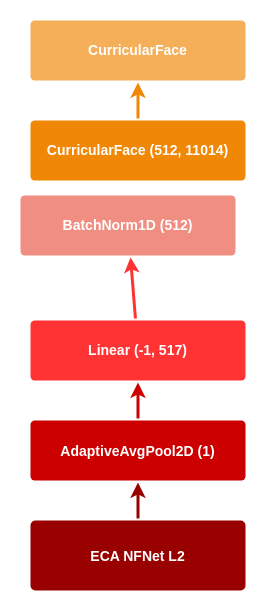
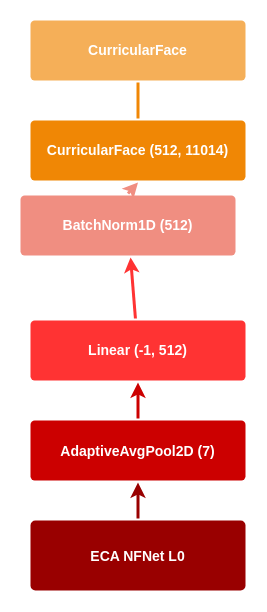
(138, 95) -> (138, 90)
none -> (130, 192)
(138, 351) -> (138, 351)
(138, 451) -> (138, 451)
(138, 556) -> (138, 556)
